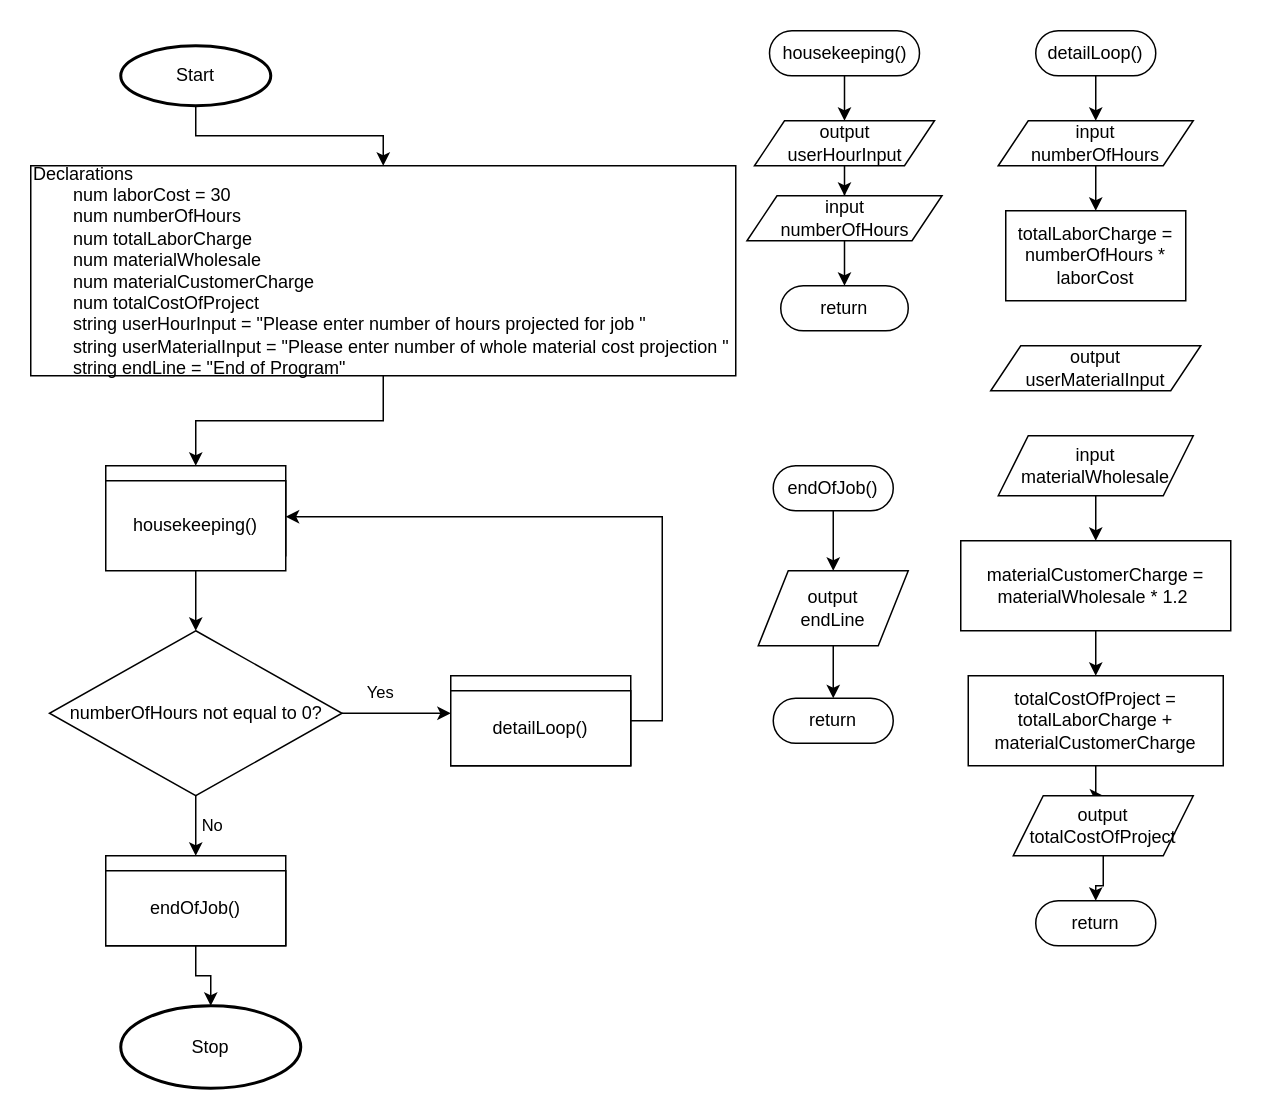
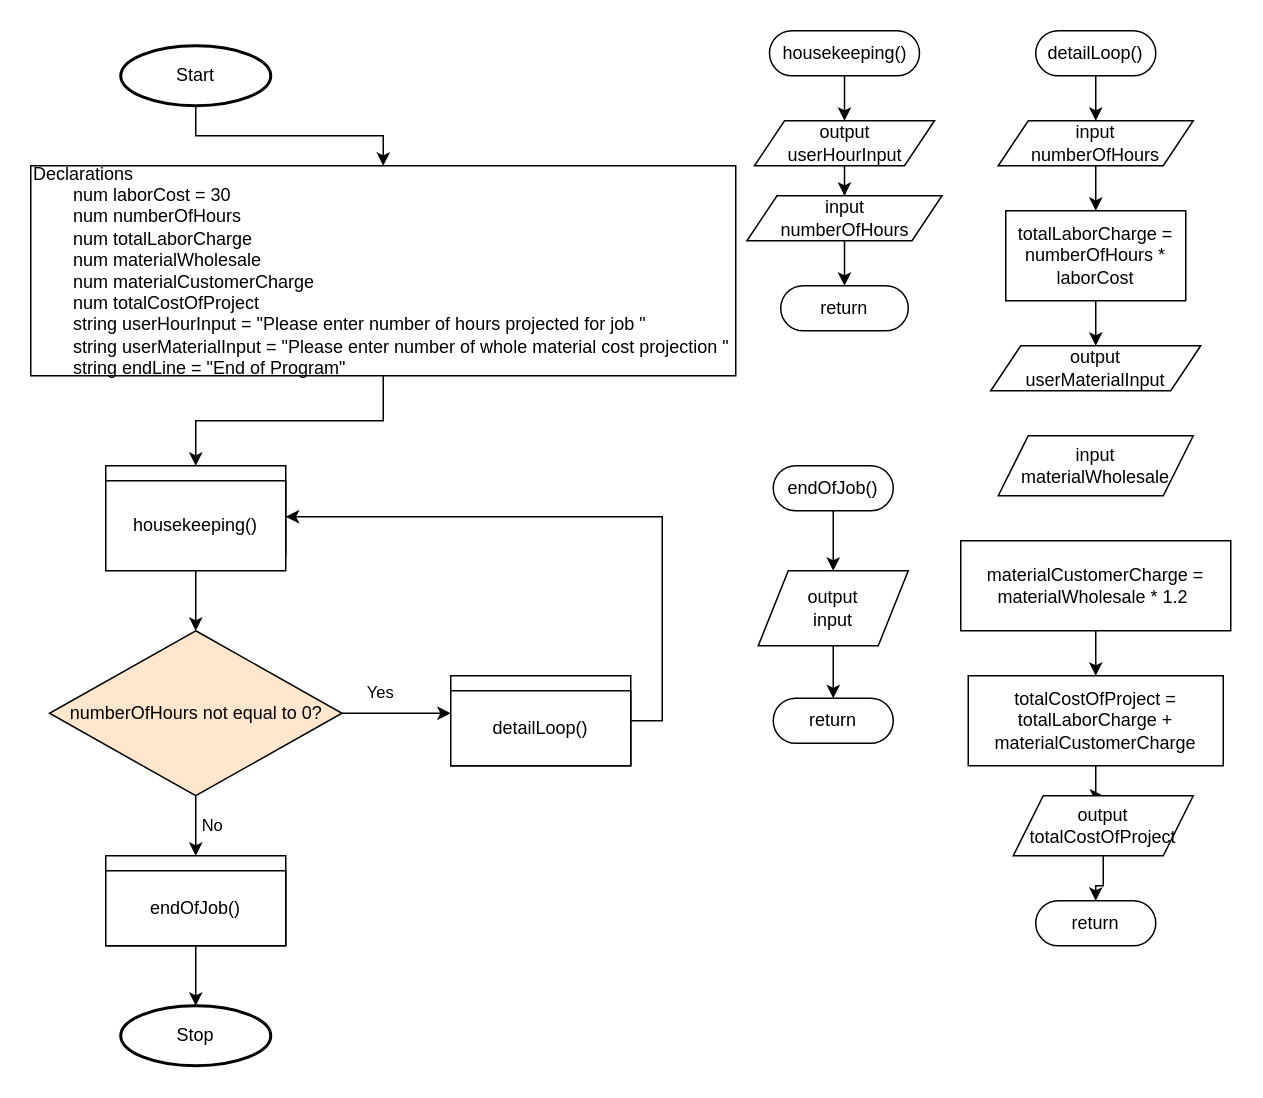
none -> (1096, 329)
(1096, 524) -> none
(833, 608) -> (833, 608)
(196, 713) -> (196, 713)
(211, 1047) -> (196, 1036)
